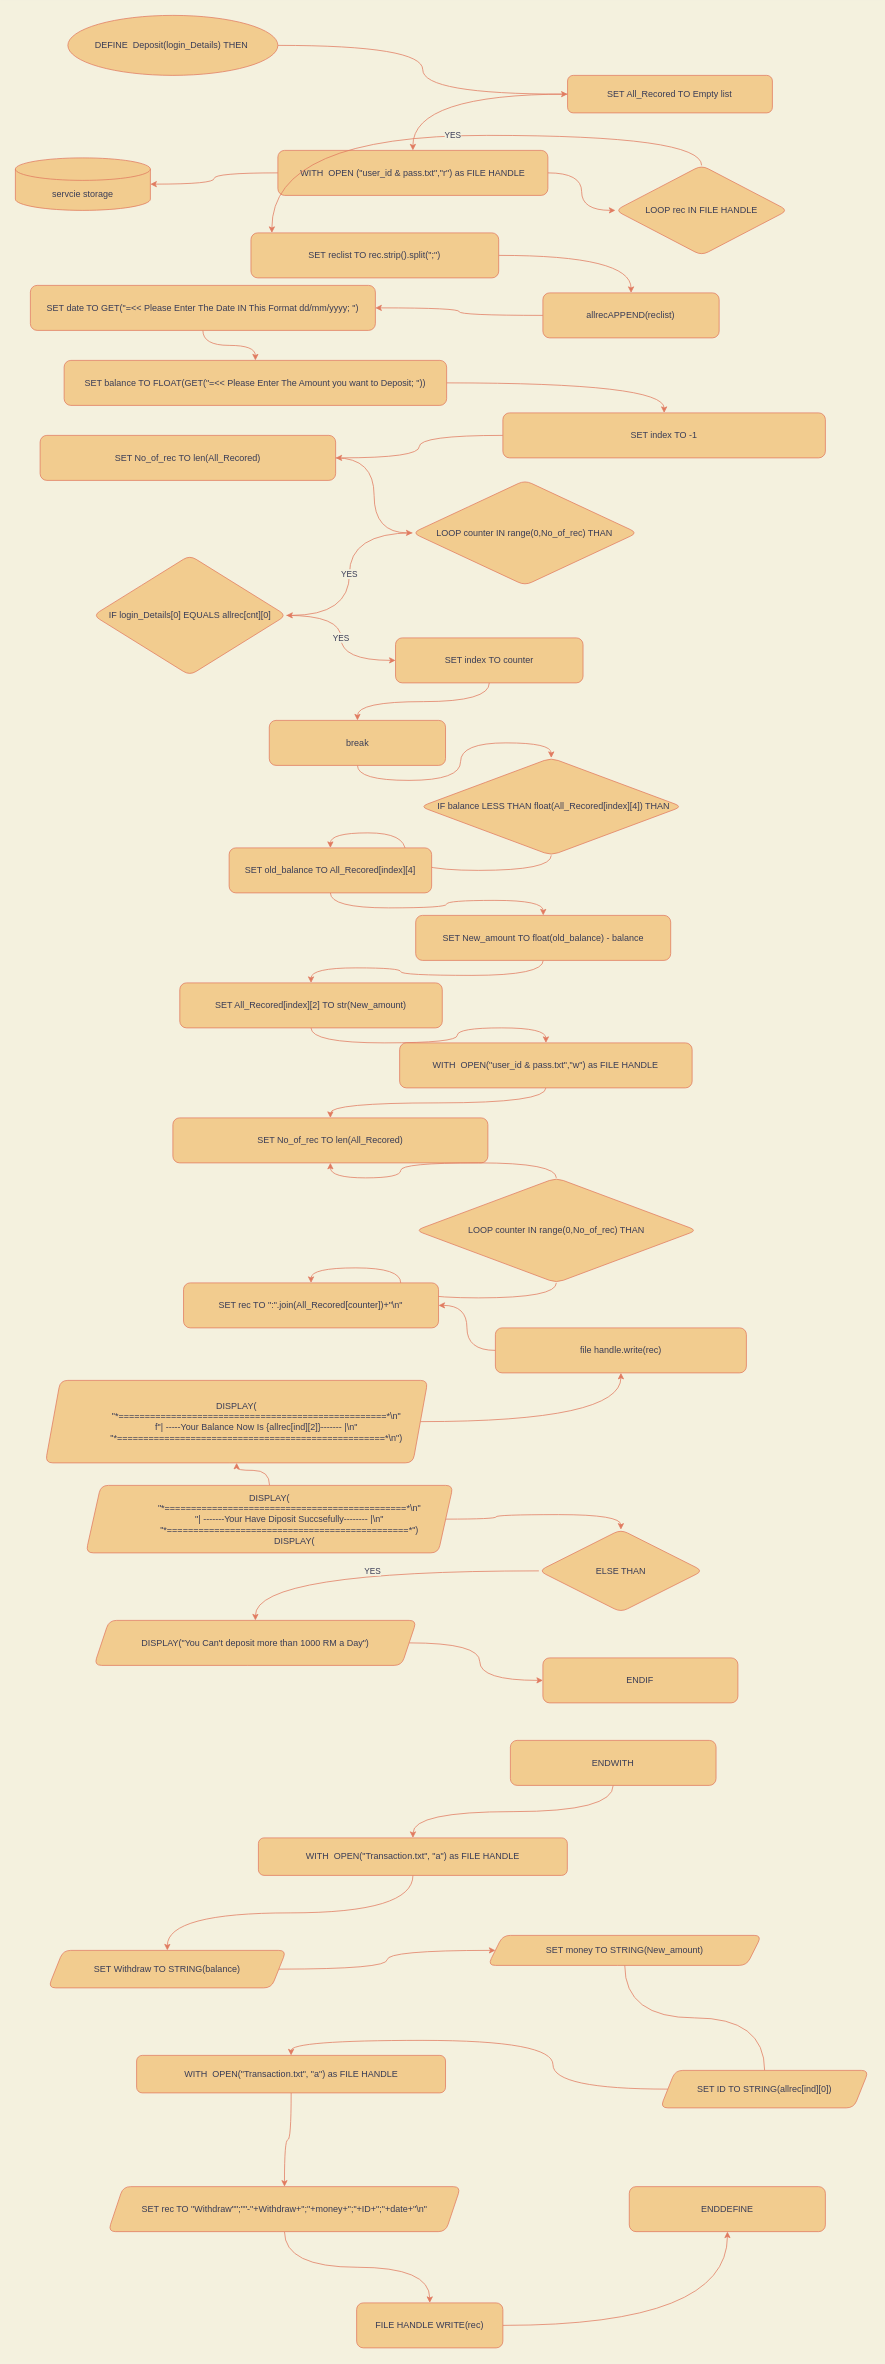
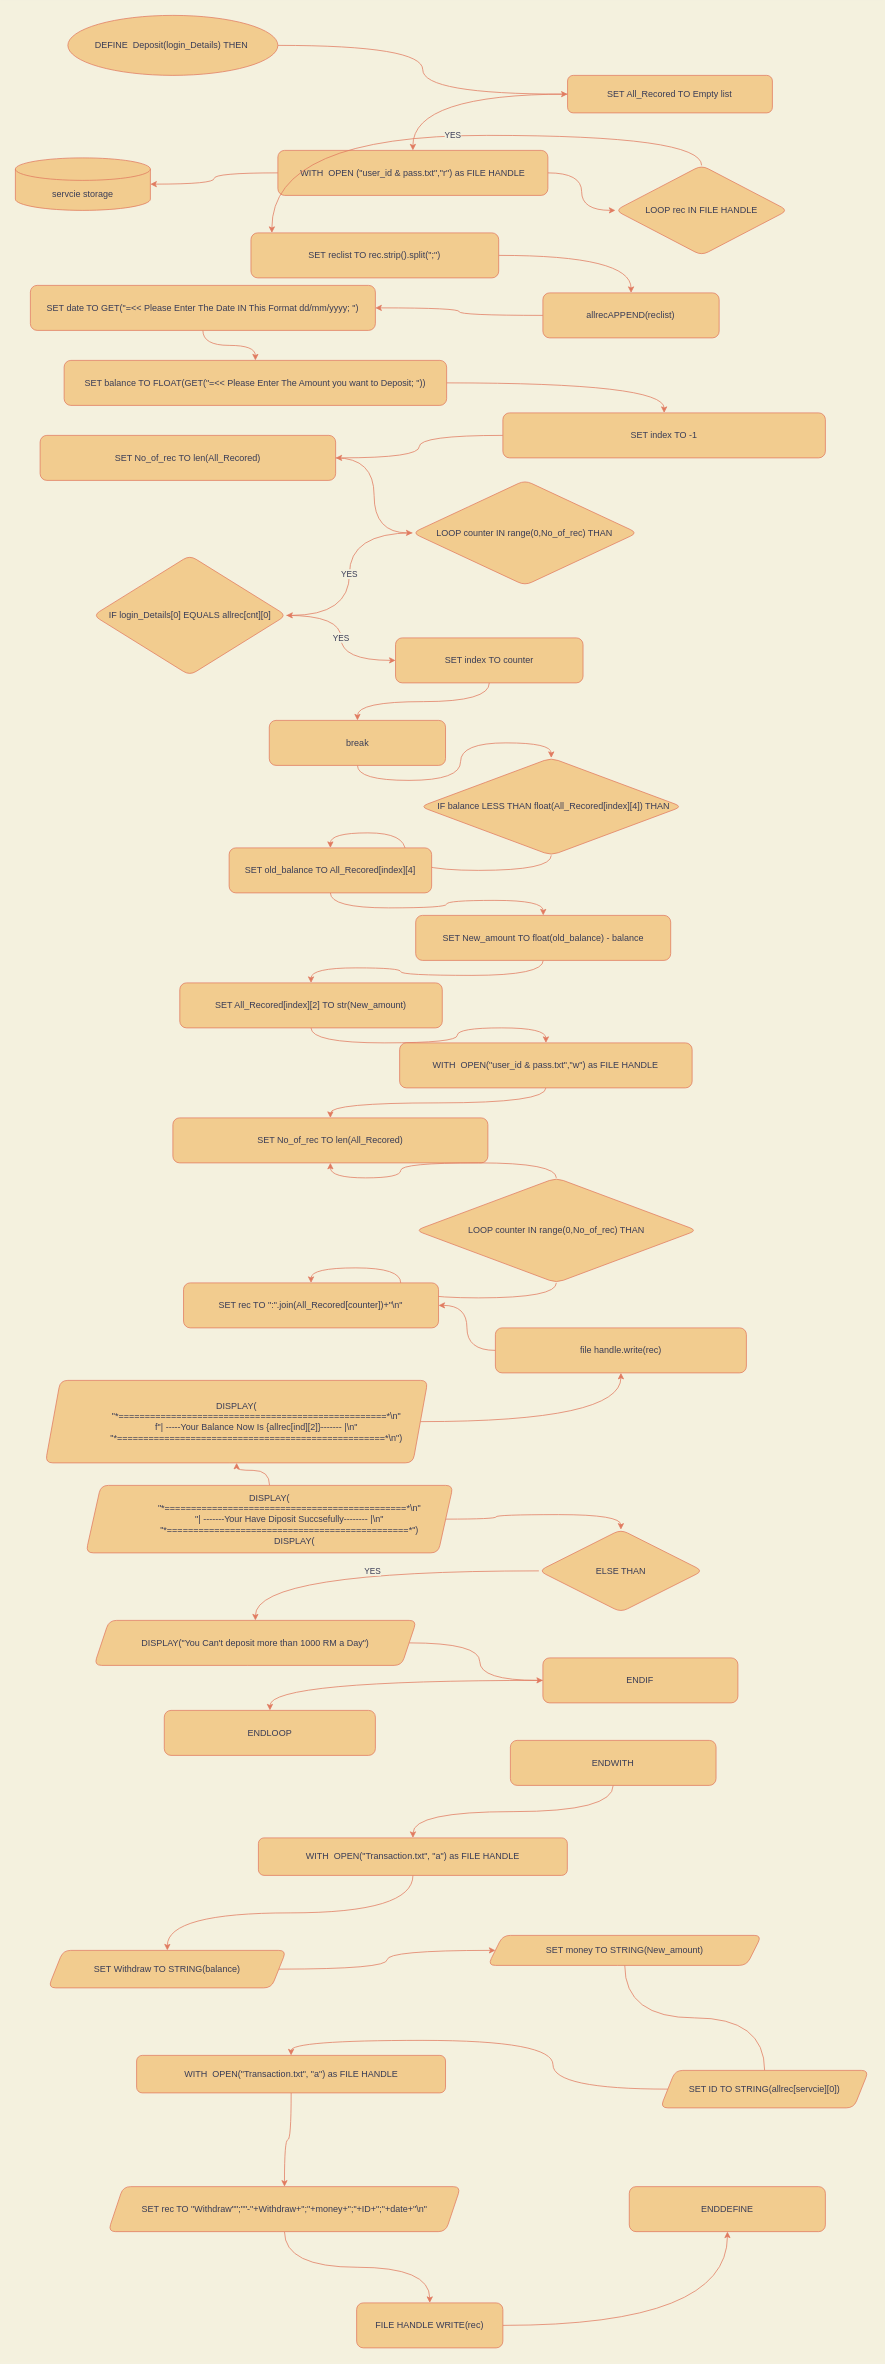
none -> (361, 1685)
none -> (270, 1733)
(765, 2089) -> (765, 2089)
